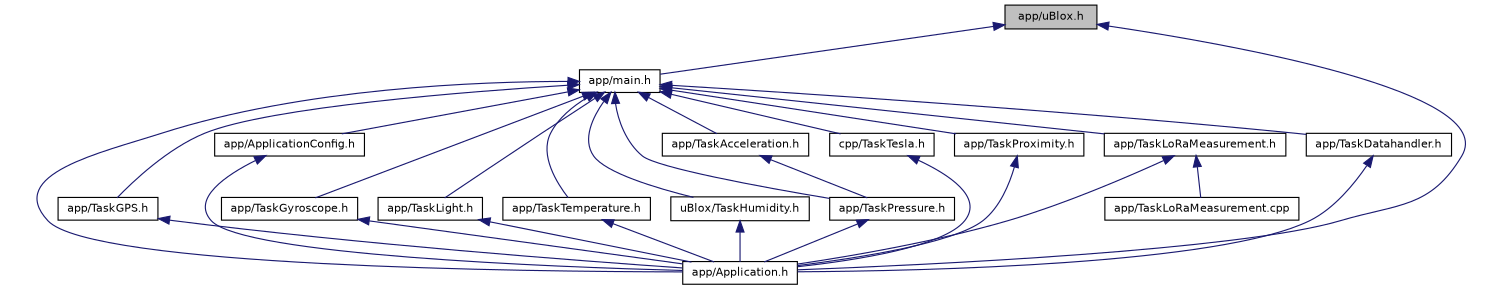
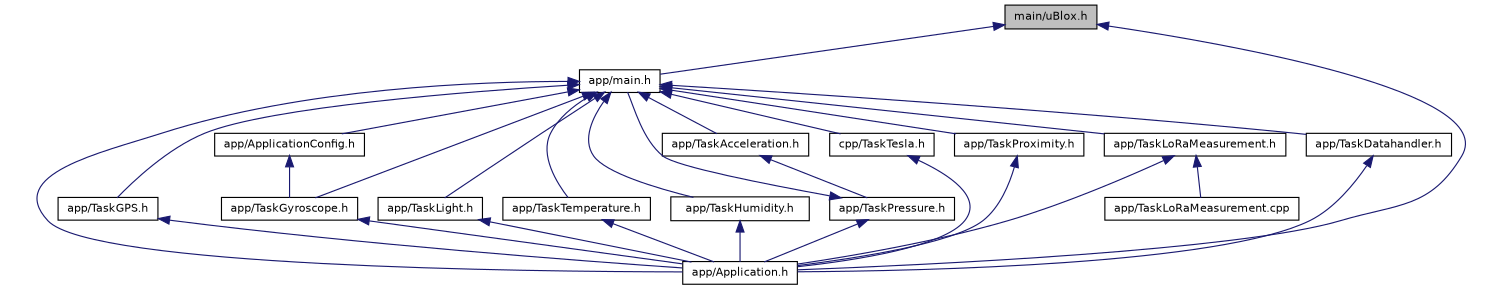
(1051, 17) -> (1051, 17)
(705, 175) -> (709, 171)
(740, 209) -> (740, 209)
(402, 256) -> (290, 182)
